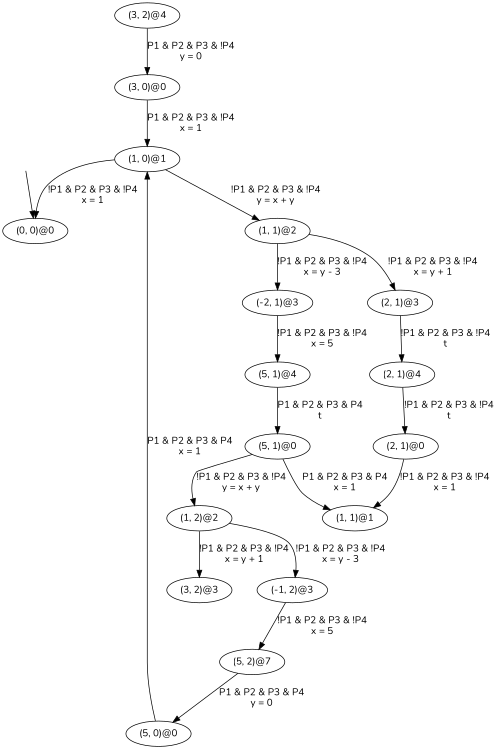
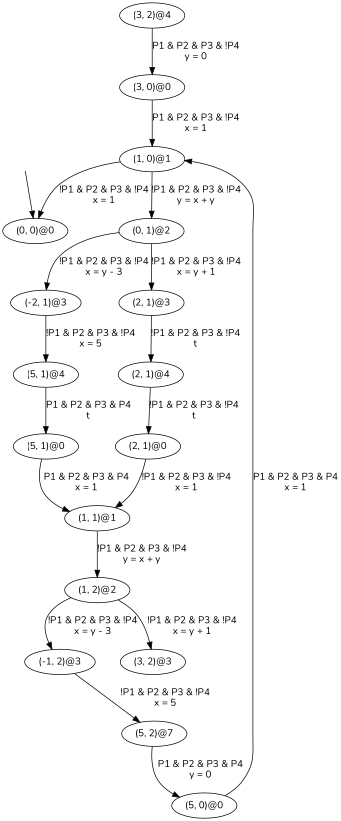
(278, 231) -> (152, 231)
(211, 467) -> (97, 551)
